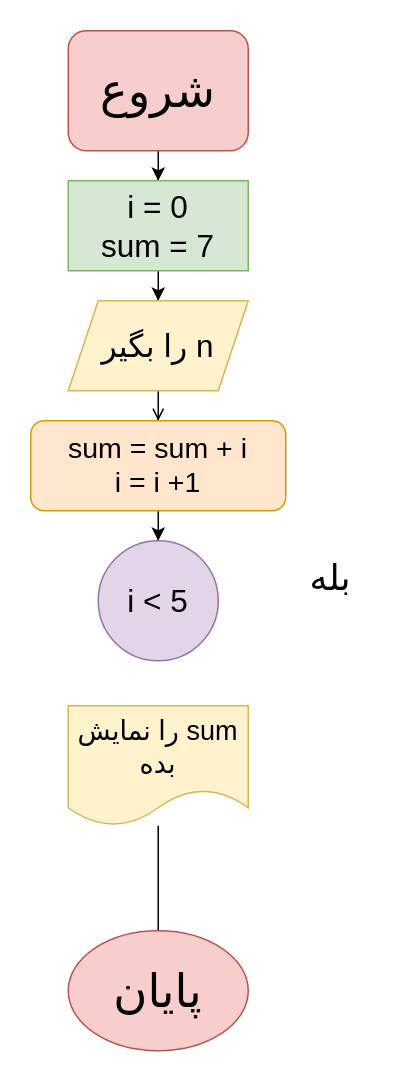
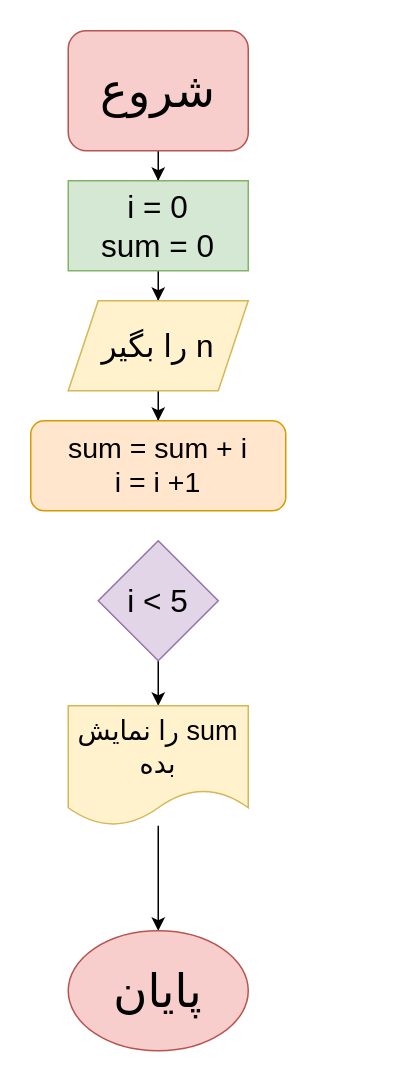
(158, 226) -> (158, 226)
(158, 411) -> (158, 409)
(158, 531) -> none
(331, 578) -> none
(158, 601) -> (158, 601)
none -> (158, 689)
(158, 923) -> (158, 919)
